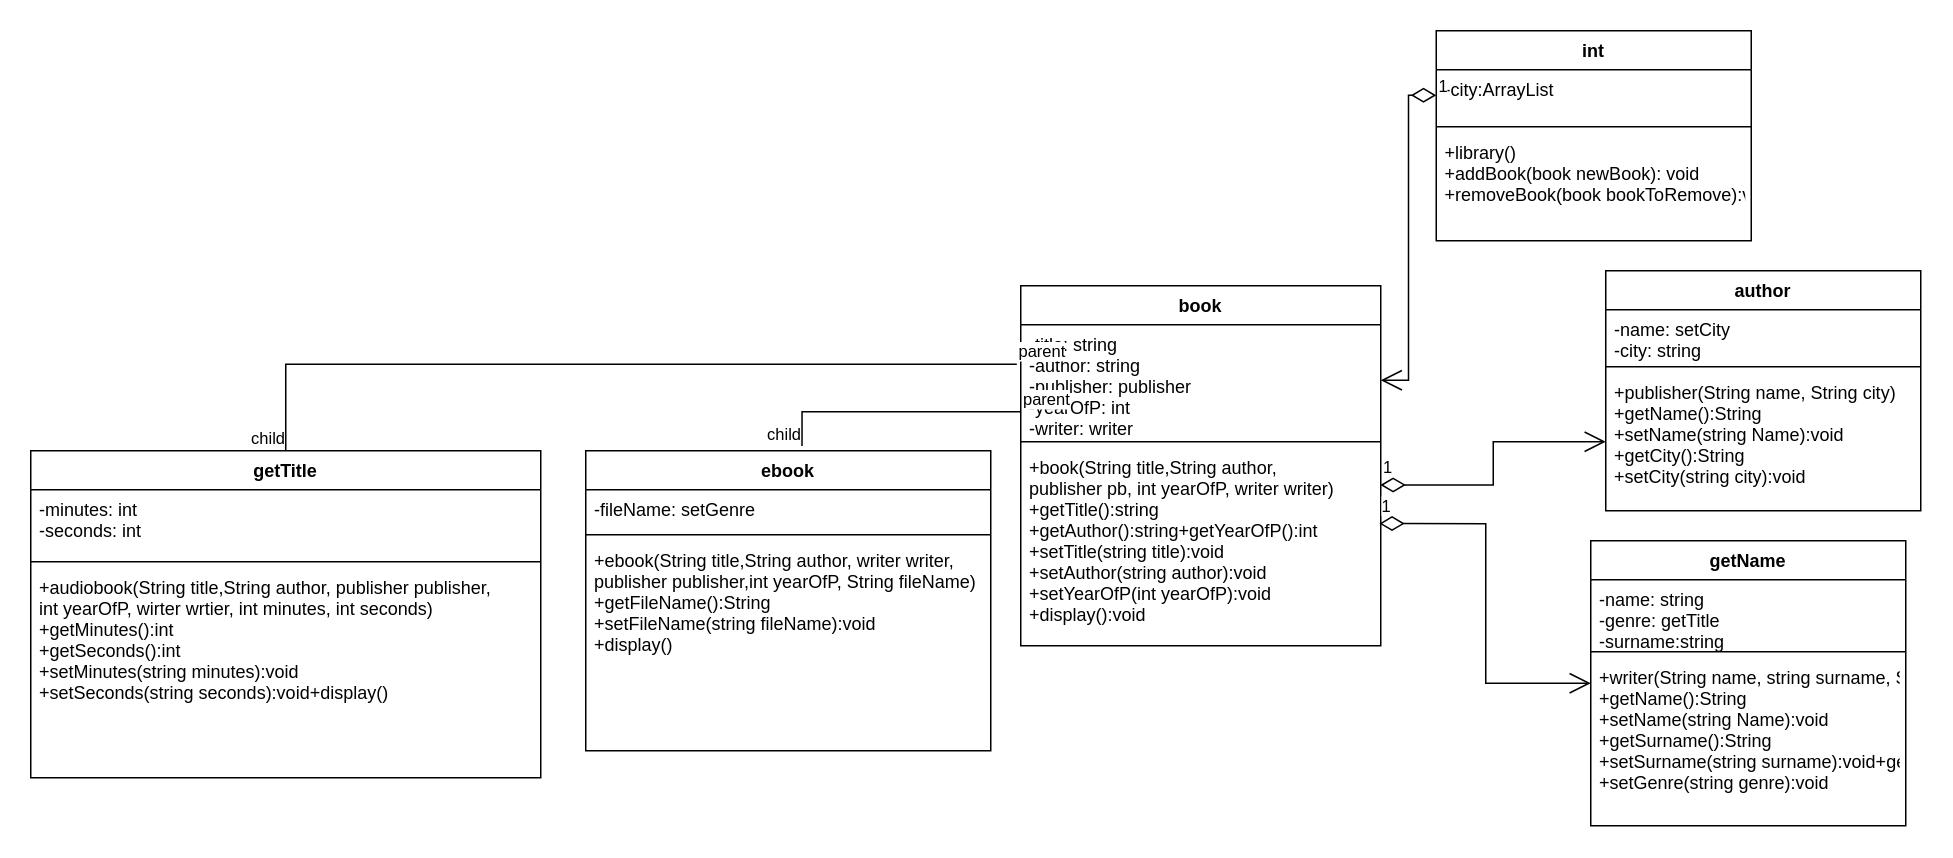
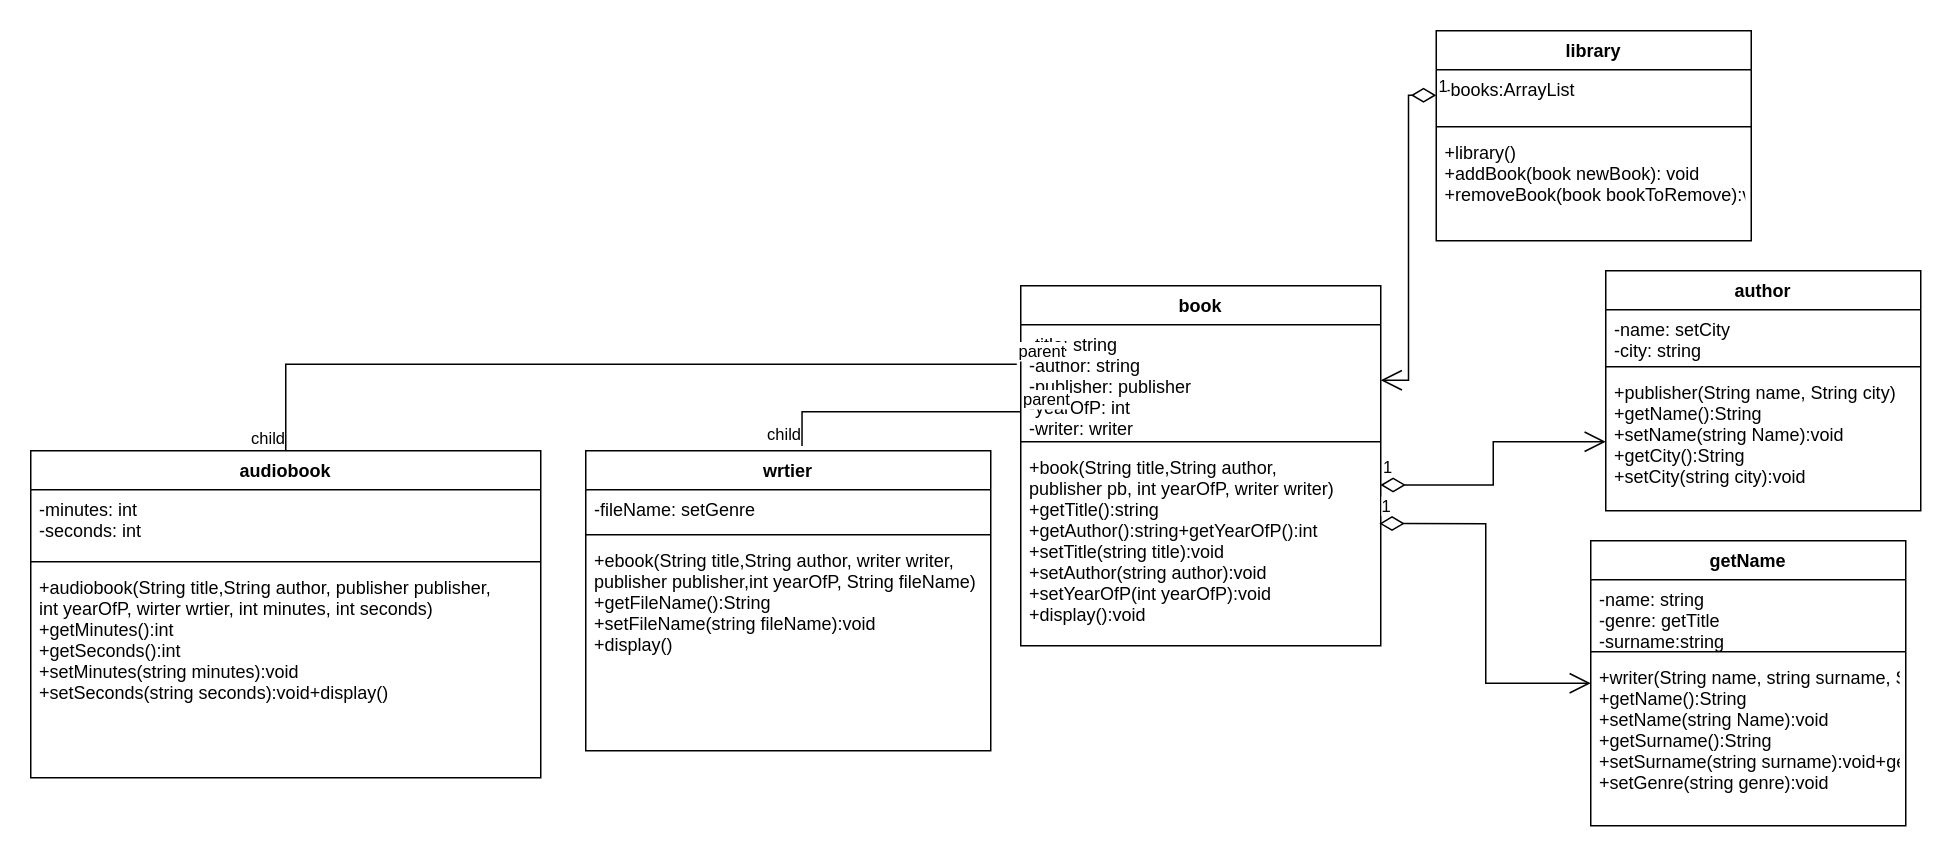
(1593, 51) -> (1593, 51)
(1513, 90) -> (1520, 90)
(285, 471) -> (285, 471)
(788, 471) -> (788, 471)
